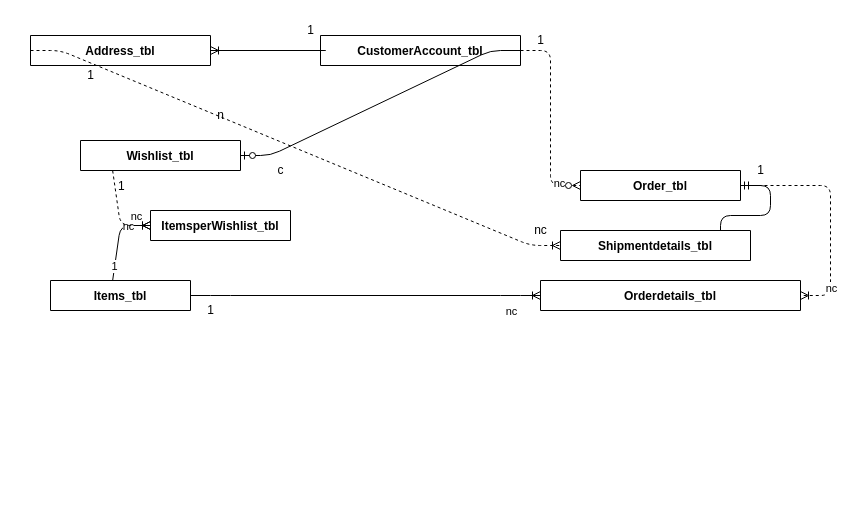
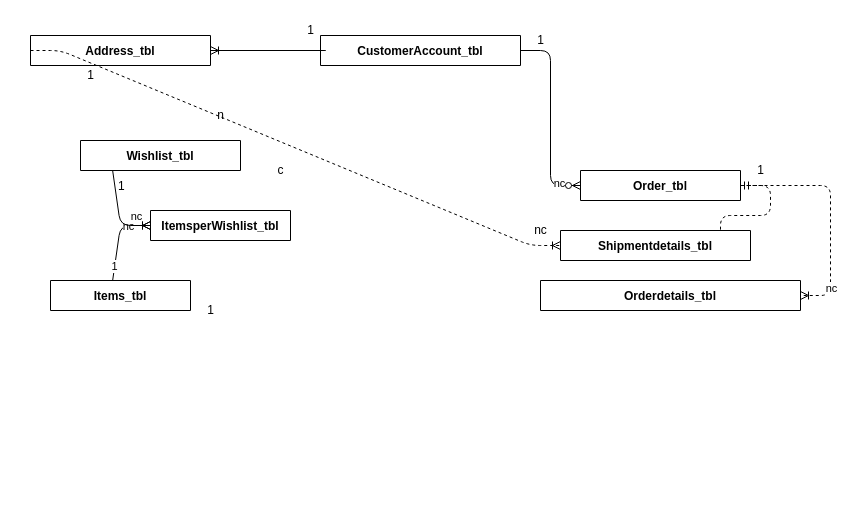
(551, 107) -> (551, 107)
(323, 130) -> none
(116, 197) -> (116, 197)
(752, 216) -> (752, 216)
(366, 296) -> none
